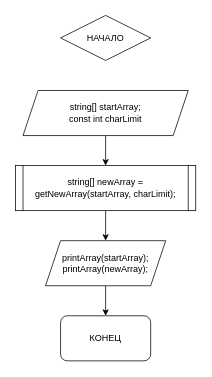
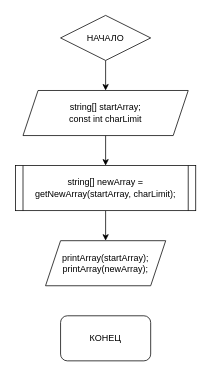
none -> (105, 72)
(105, 297) -> none
